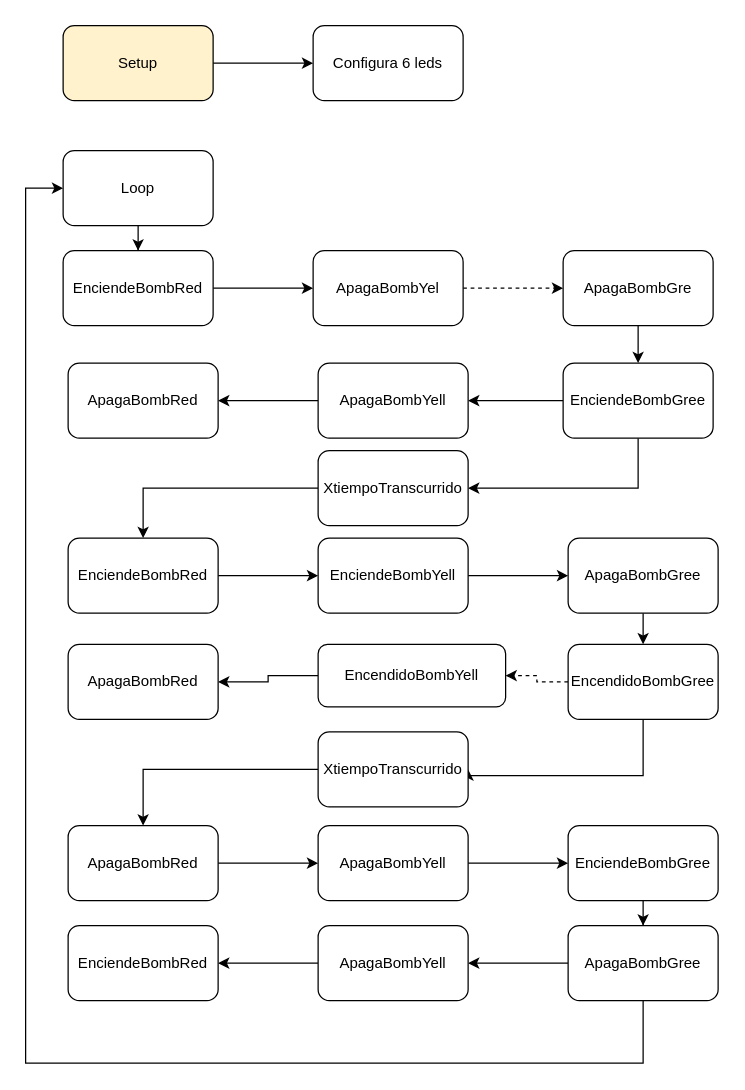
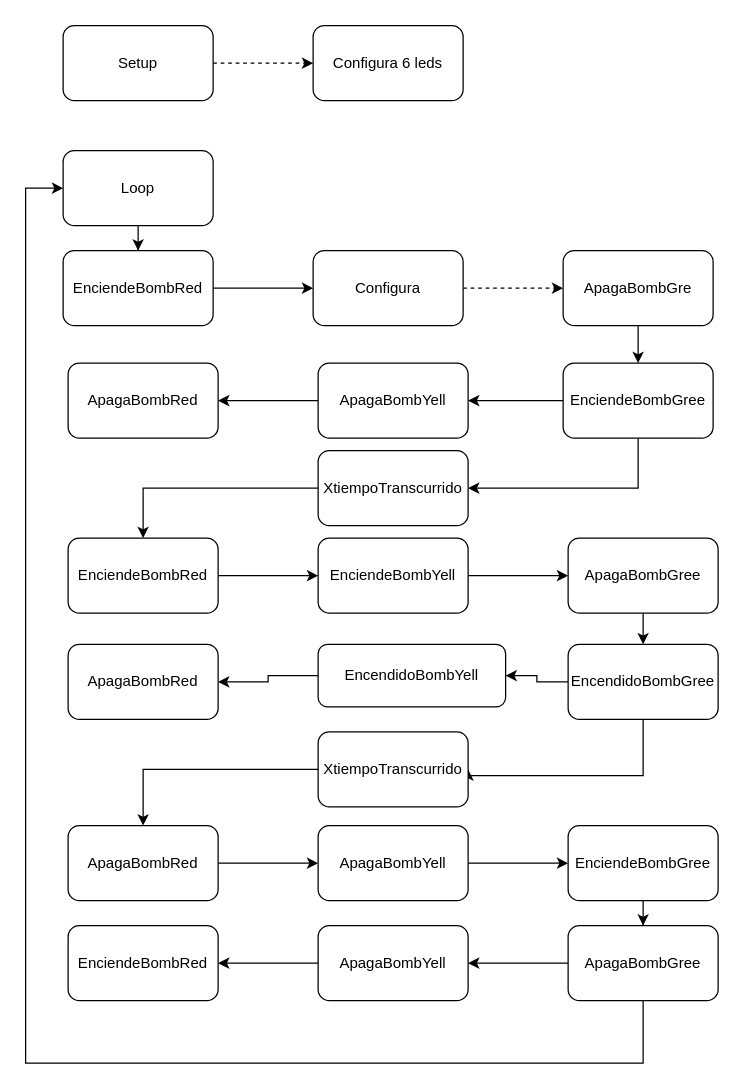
(138, 63) -> (138, 63)
(259, 63) -> (259, 63)
(388, 288) -> (388, 288)
(537, 682) -> (537, 682)
